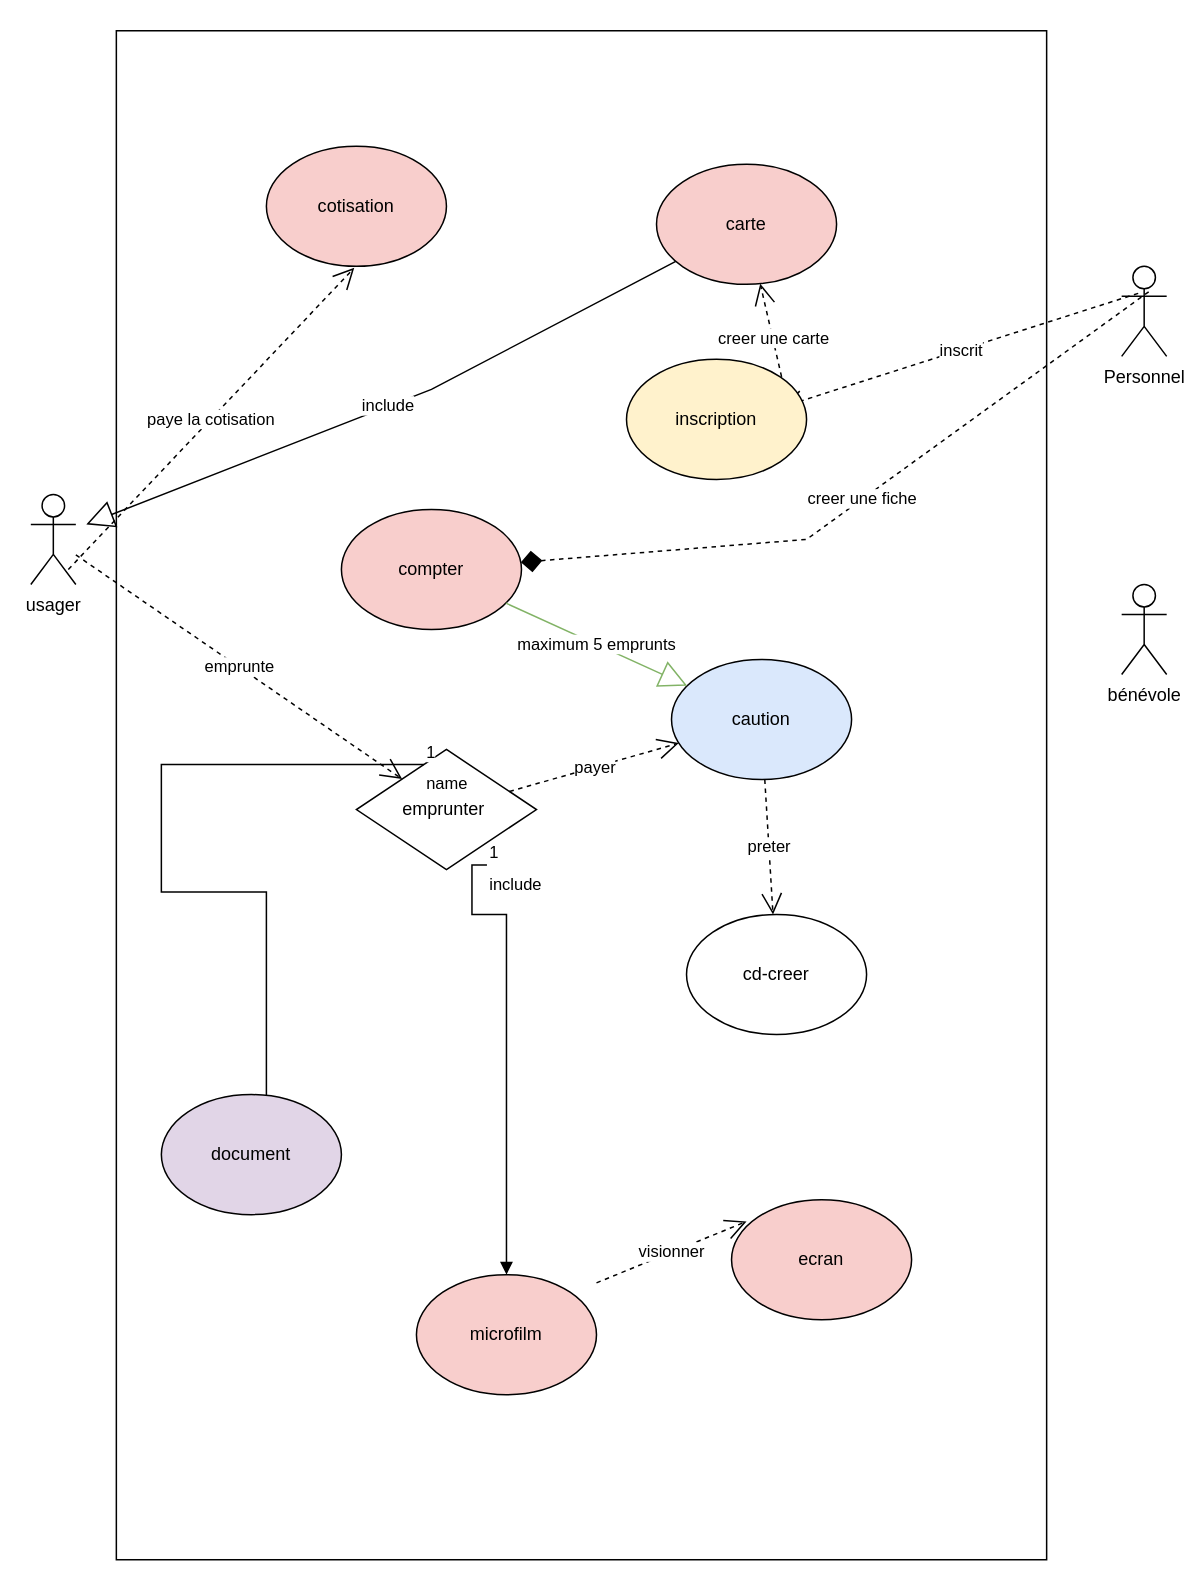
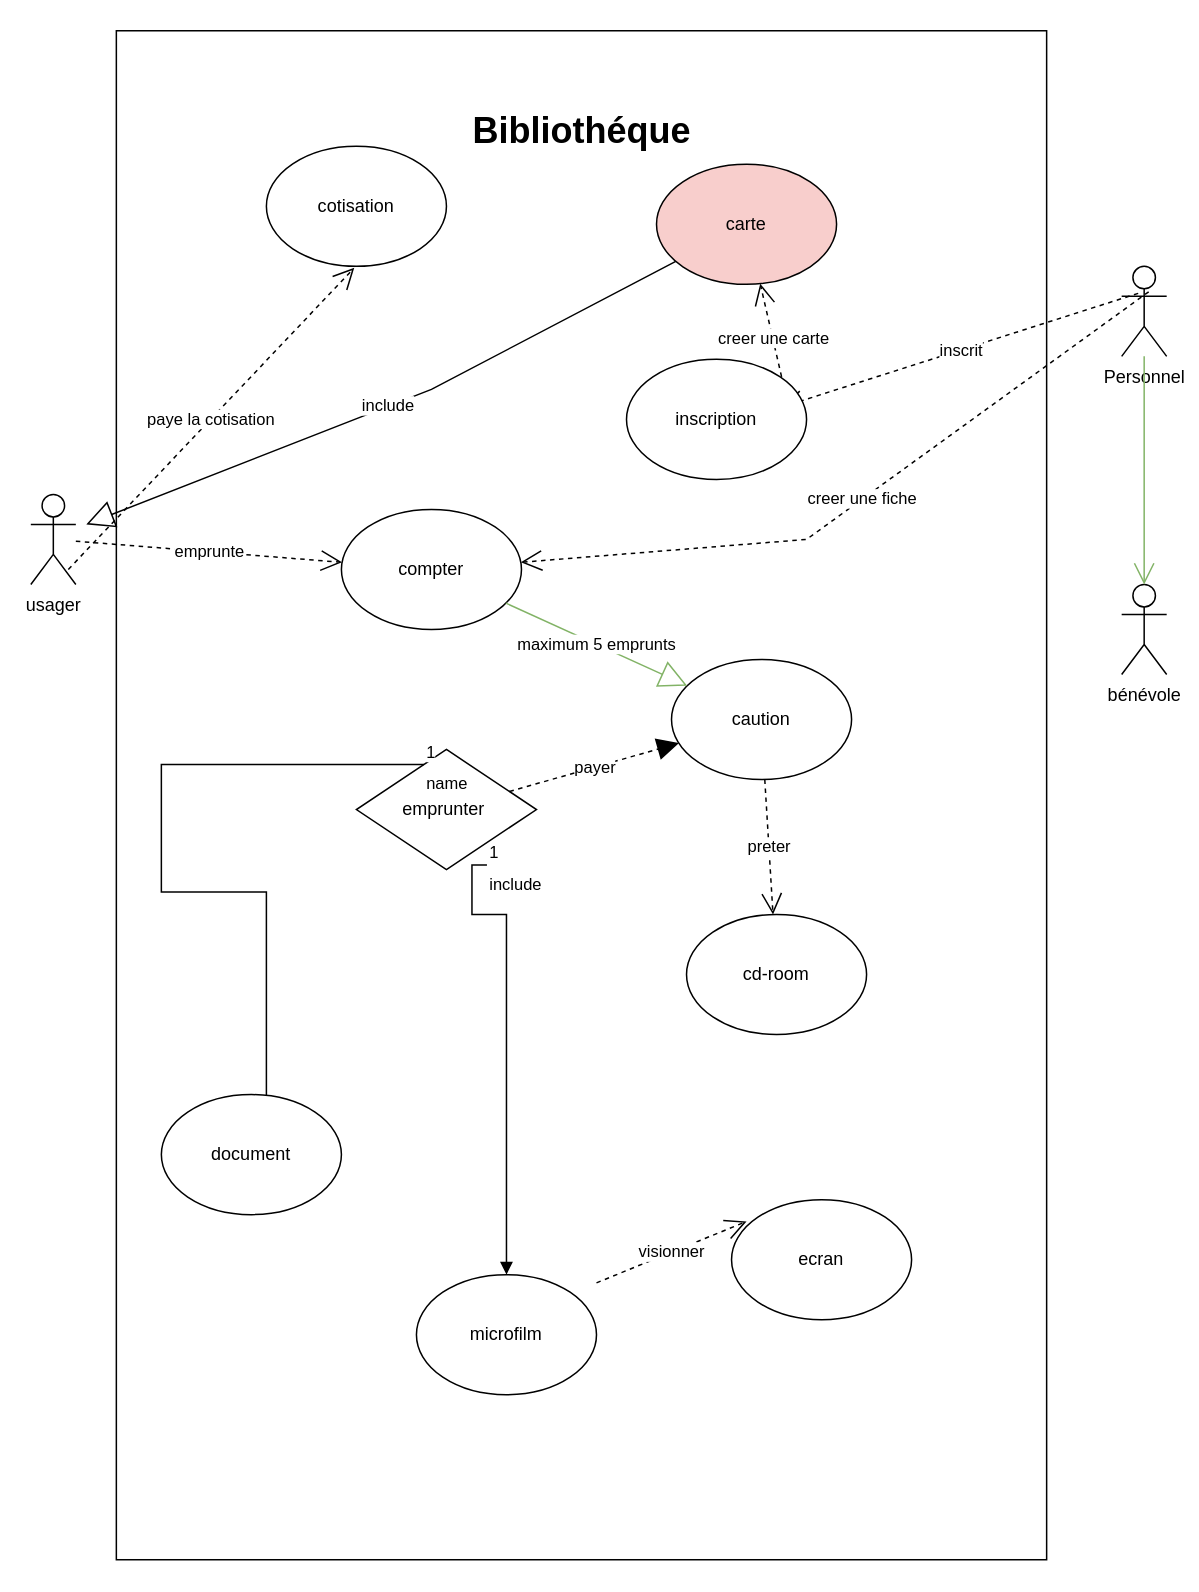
none -> (581, 131)
(356, 206) -> (356, 206)
(716, 419) -> (716, 419)
none -> (1144, 469)
(542, 560) -> (533, 561)
(431, 569) -> (431, 569)
(148, 605) -> (207, 551)
(761, 719) -> (761, 719)
(666, 747) -> (657, 749)
(776, 974) -> (776, 974)
(251, 1154) -> (251, 1154)
(821, 1259) -> (821, 1259)
(506, 1334) -> (506, 1334)
